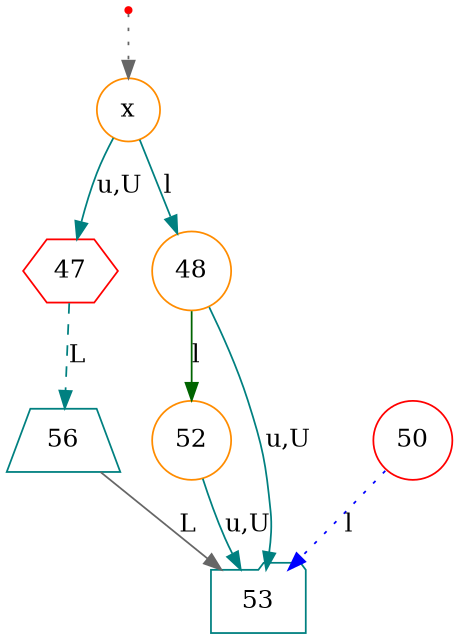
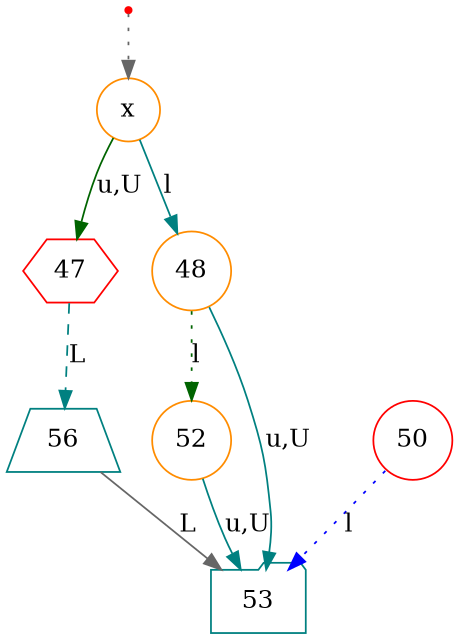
(95, 179) -> (95, 179)
(192, 347) -> (192, 347)
